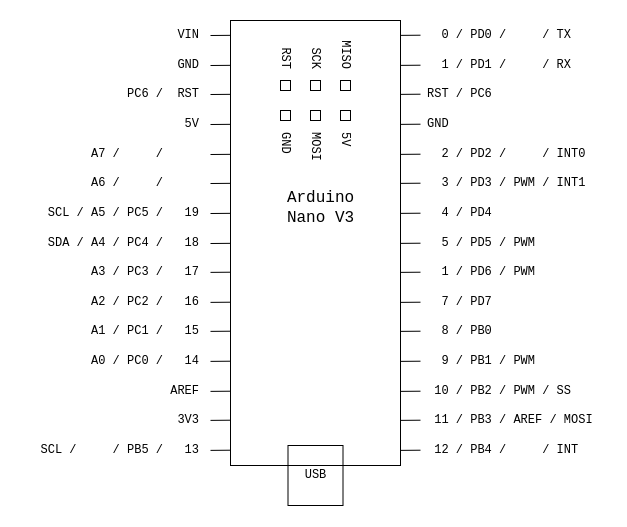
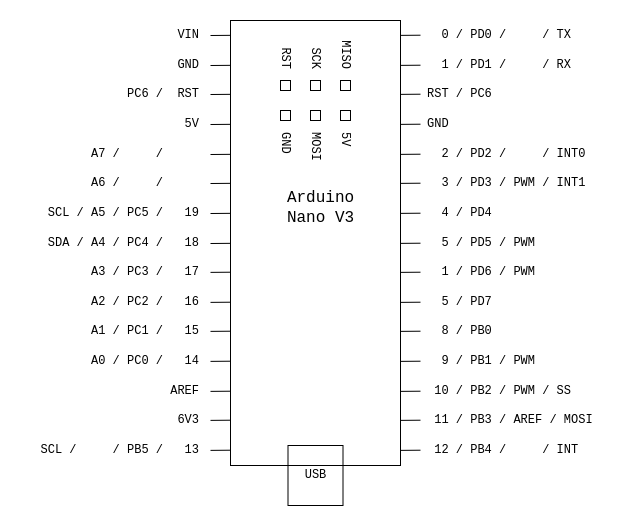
(448, 303) -> (448, 303)
(189, 421) -> (189, 421)
